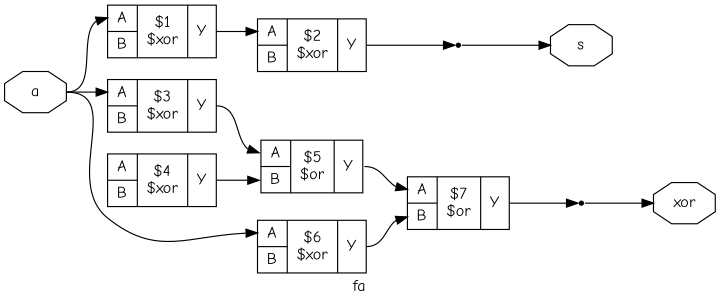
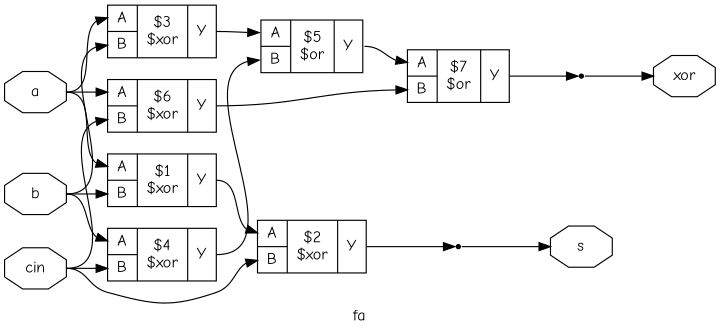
none -> (35, 194)
none -> (35, 268)
